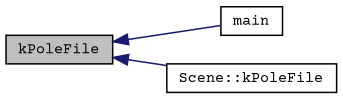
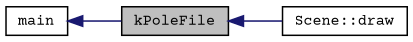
(174, 32) -> (102, 21)
(252, 78) -> (345, 21)
